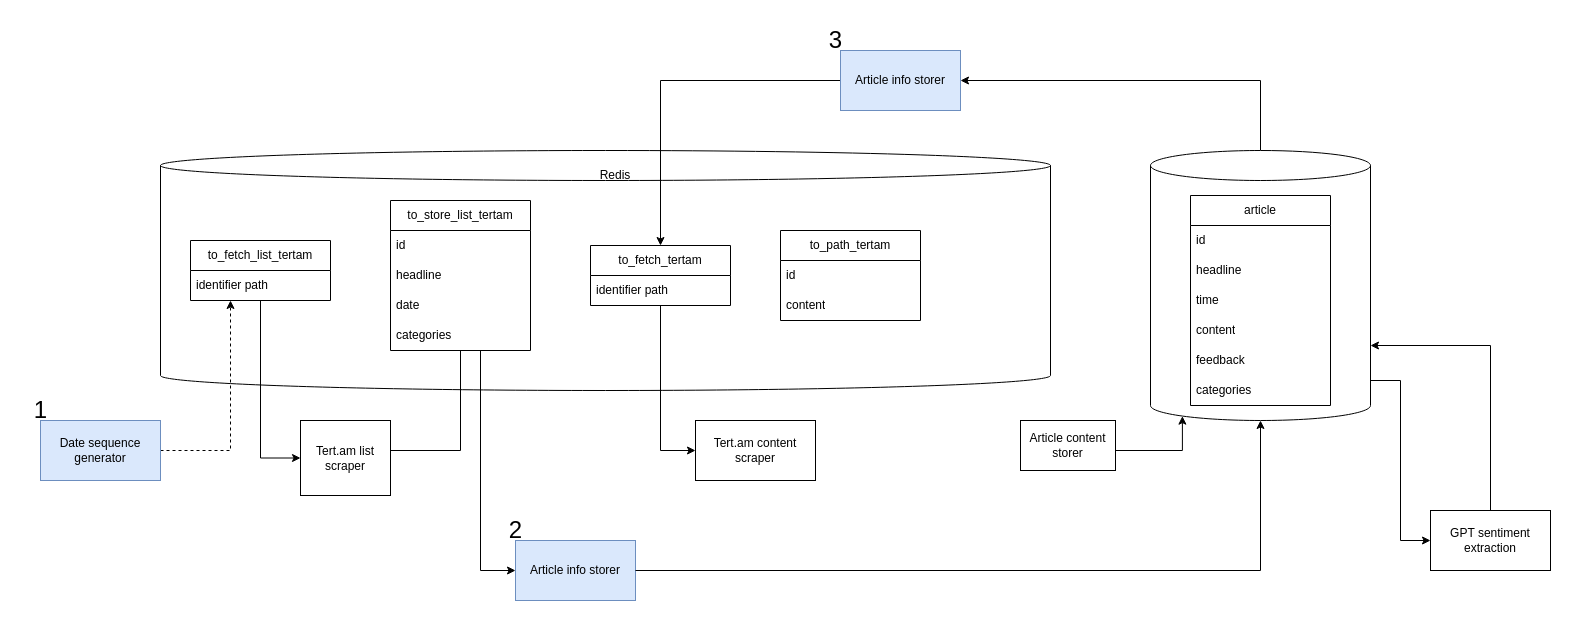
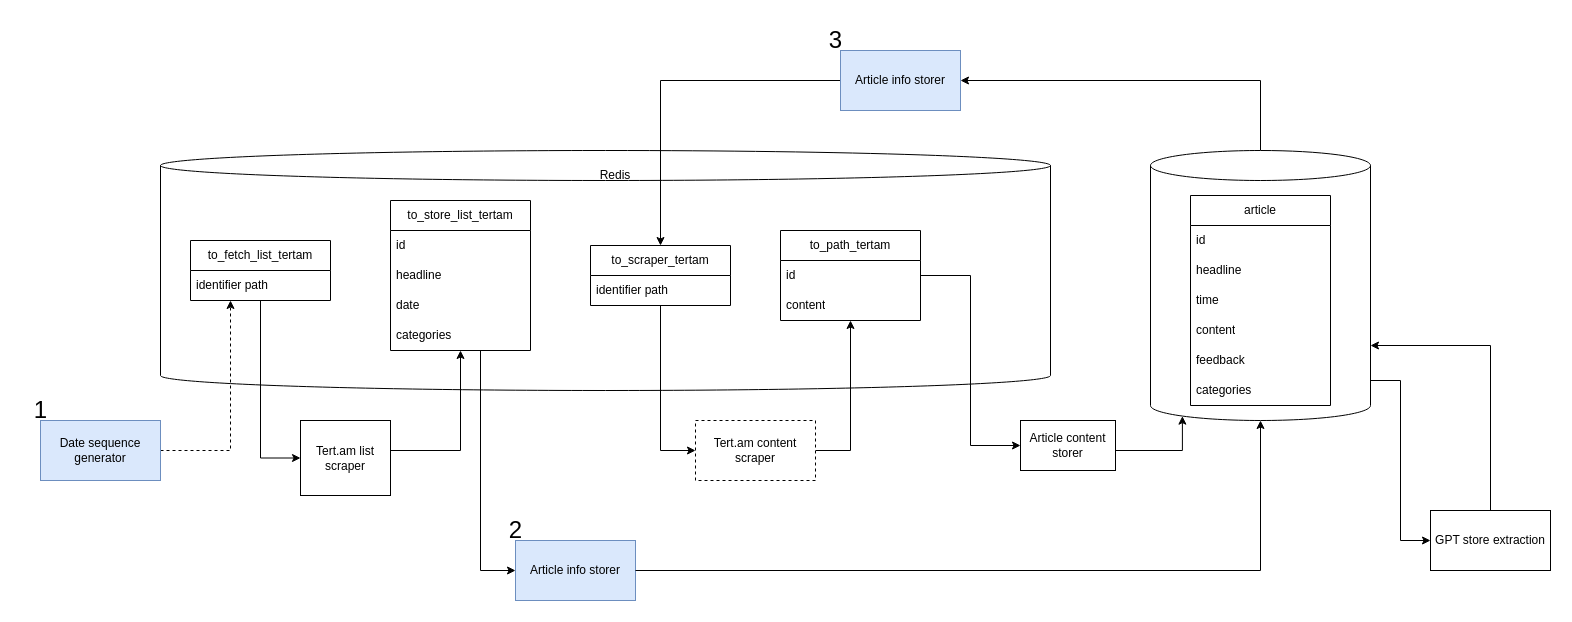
(661, 261) -> (661, 261)
(461, 356) -> (461, 358)
none -> (971, 358)
none -> (851, 406)
(756, 451) -> (756, 451)
(1491, 541) -> (1491, 541)
